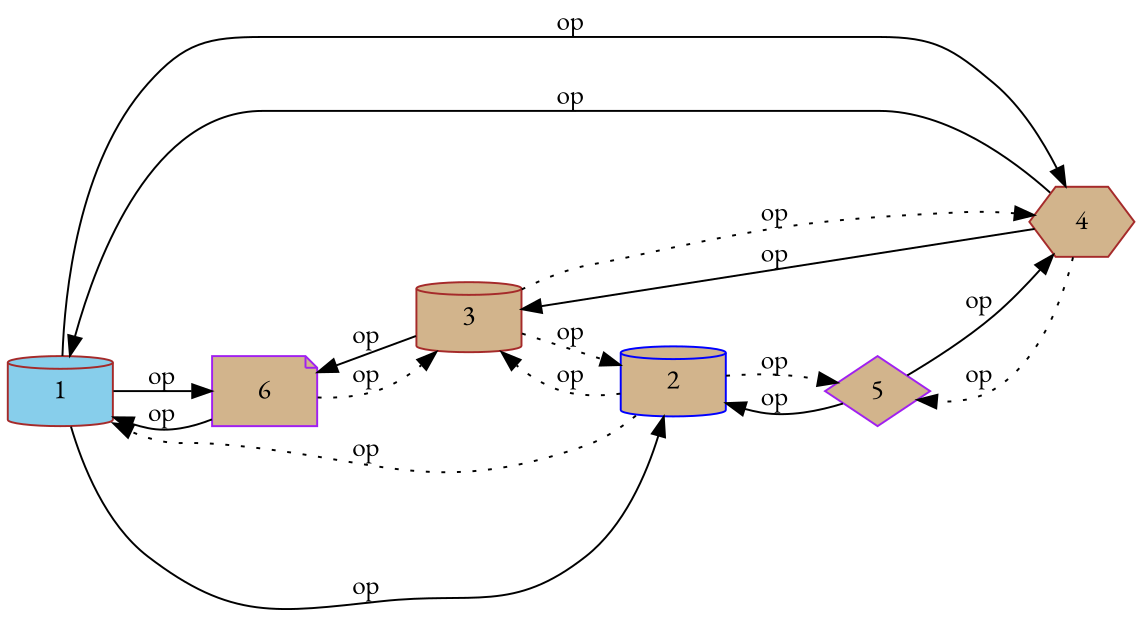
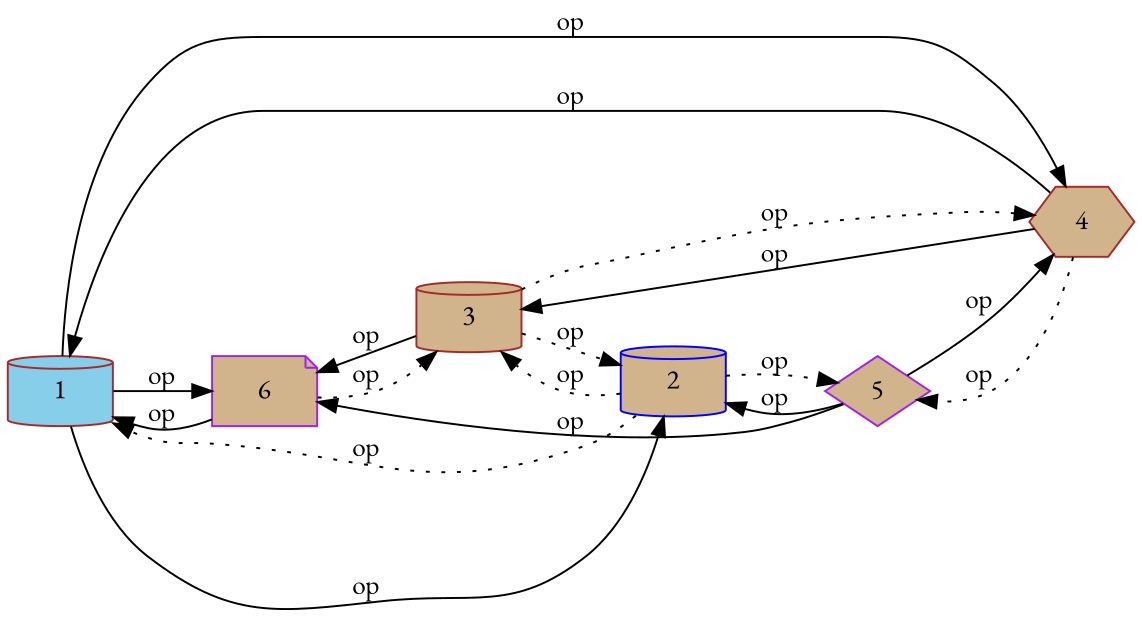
none -> (578, 435)
